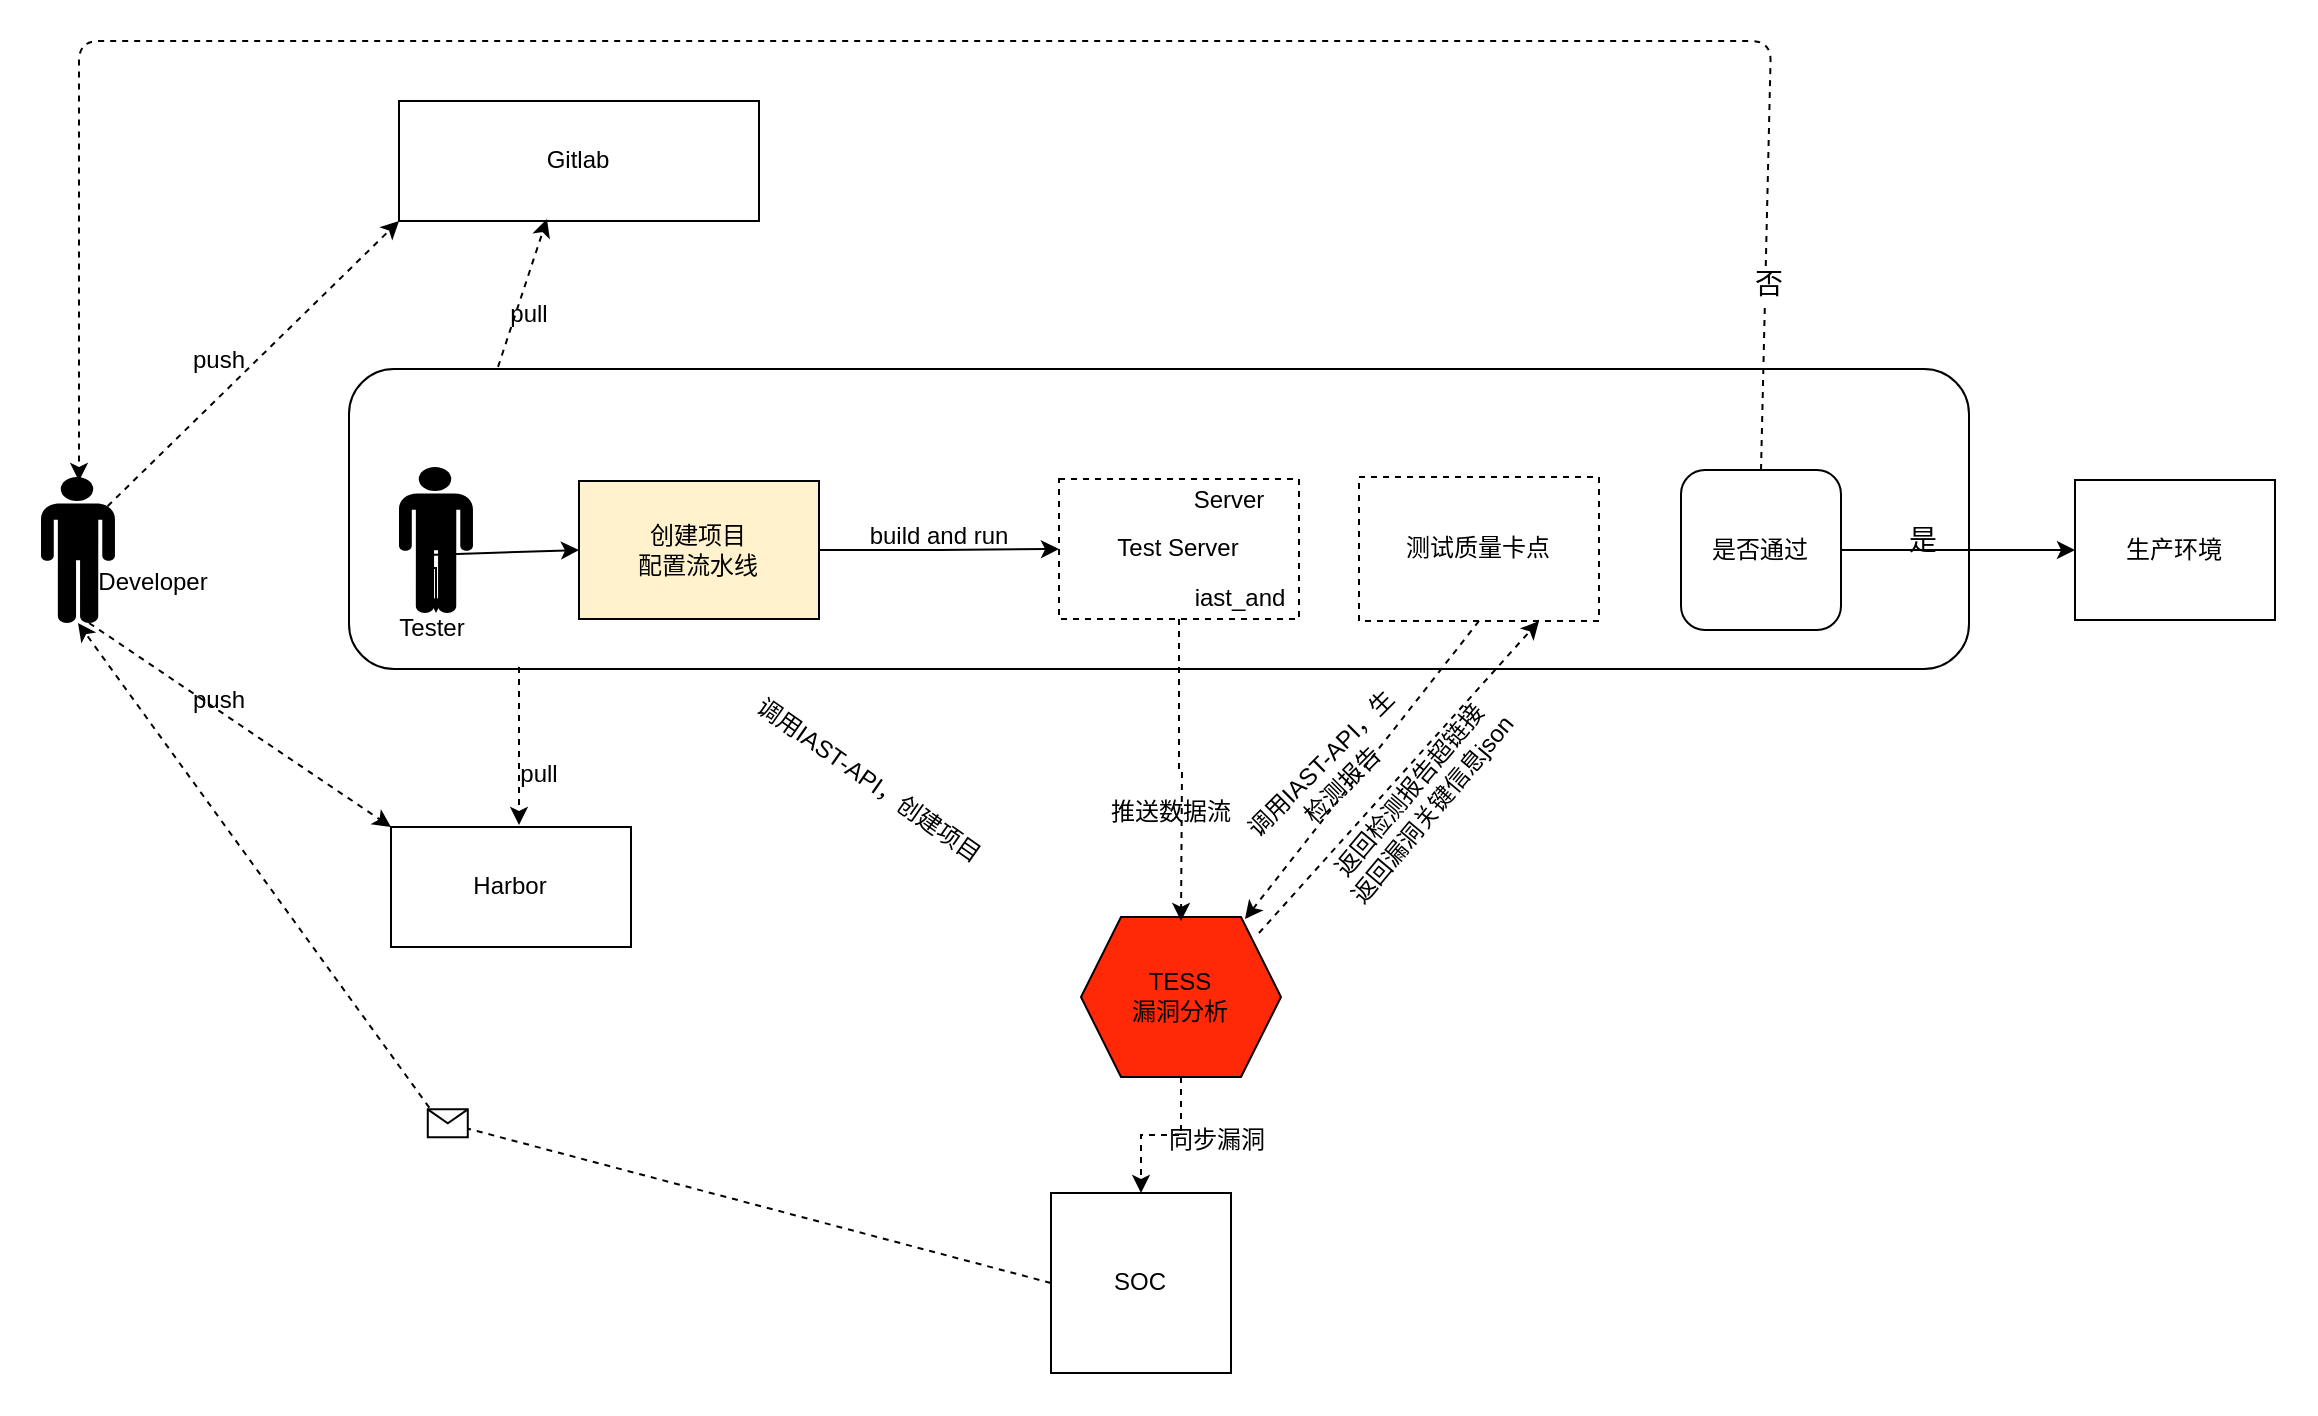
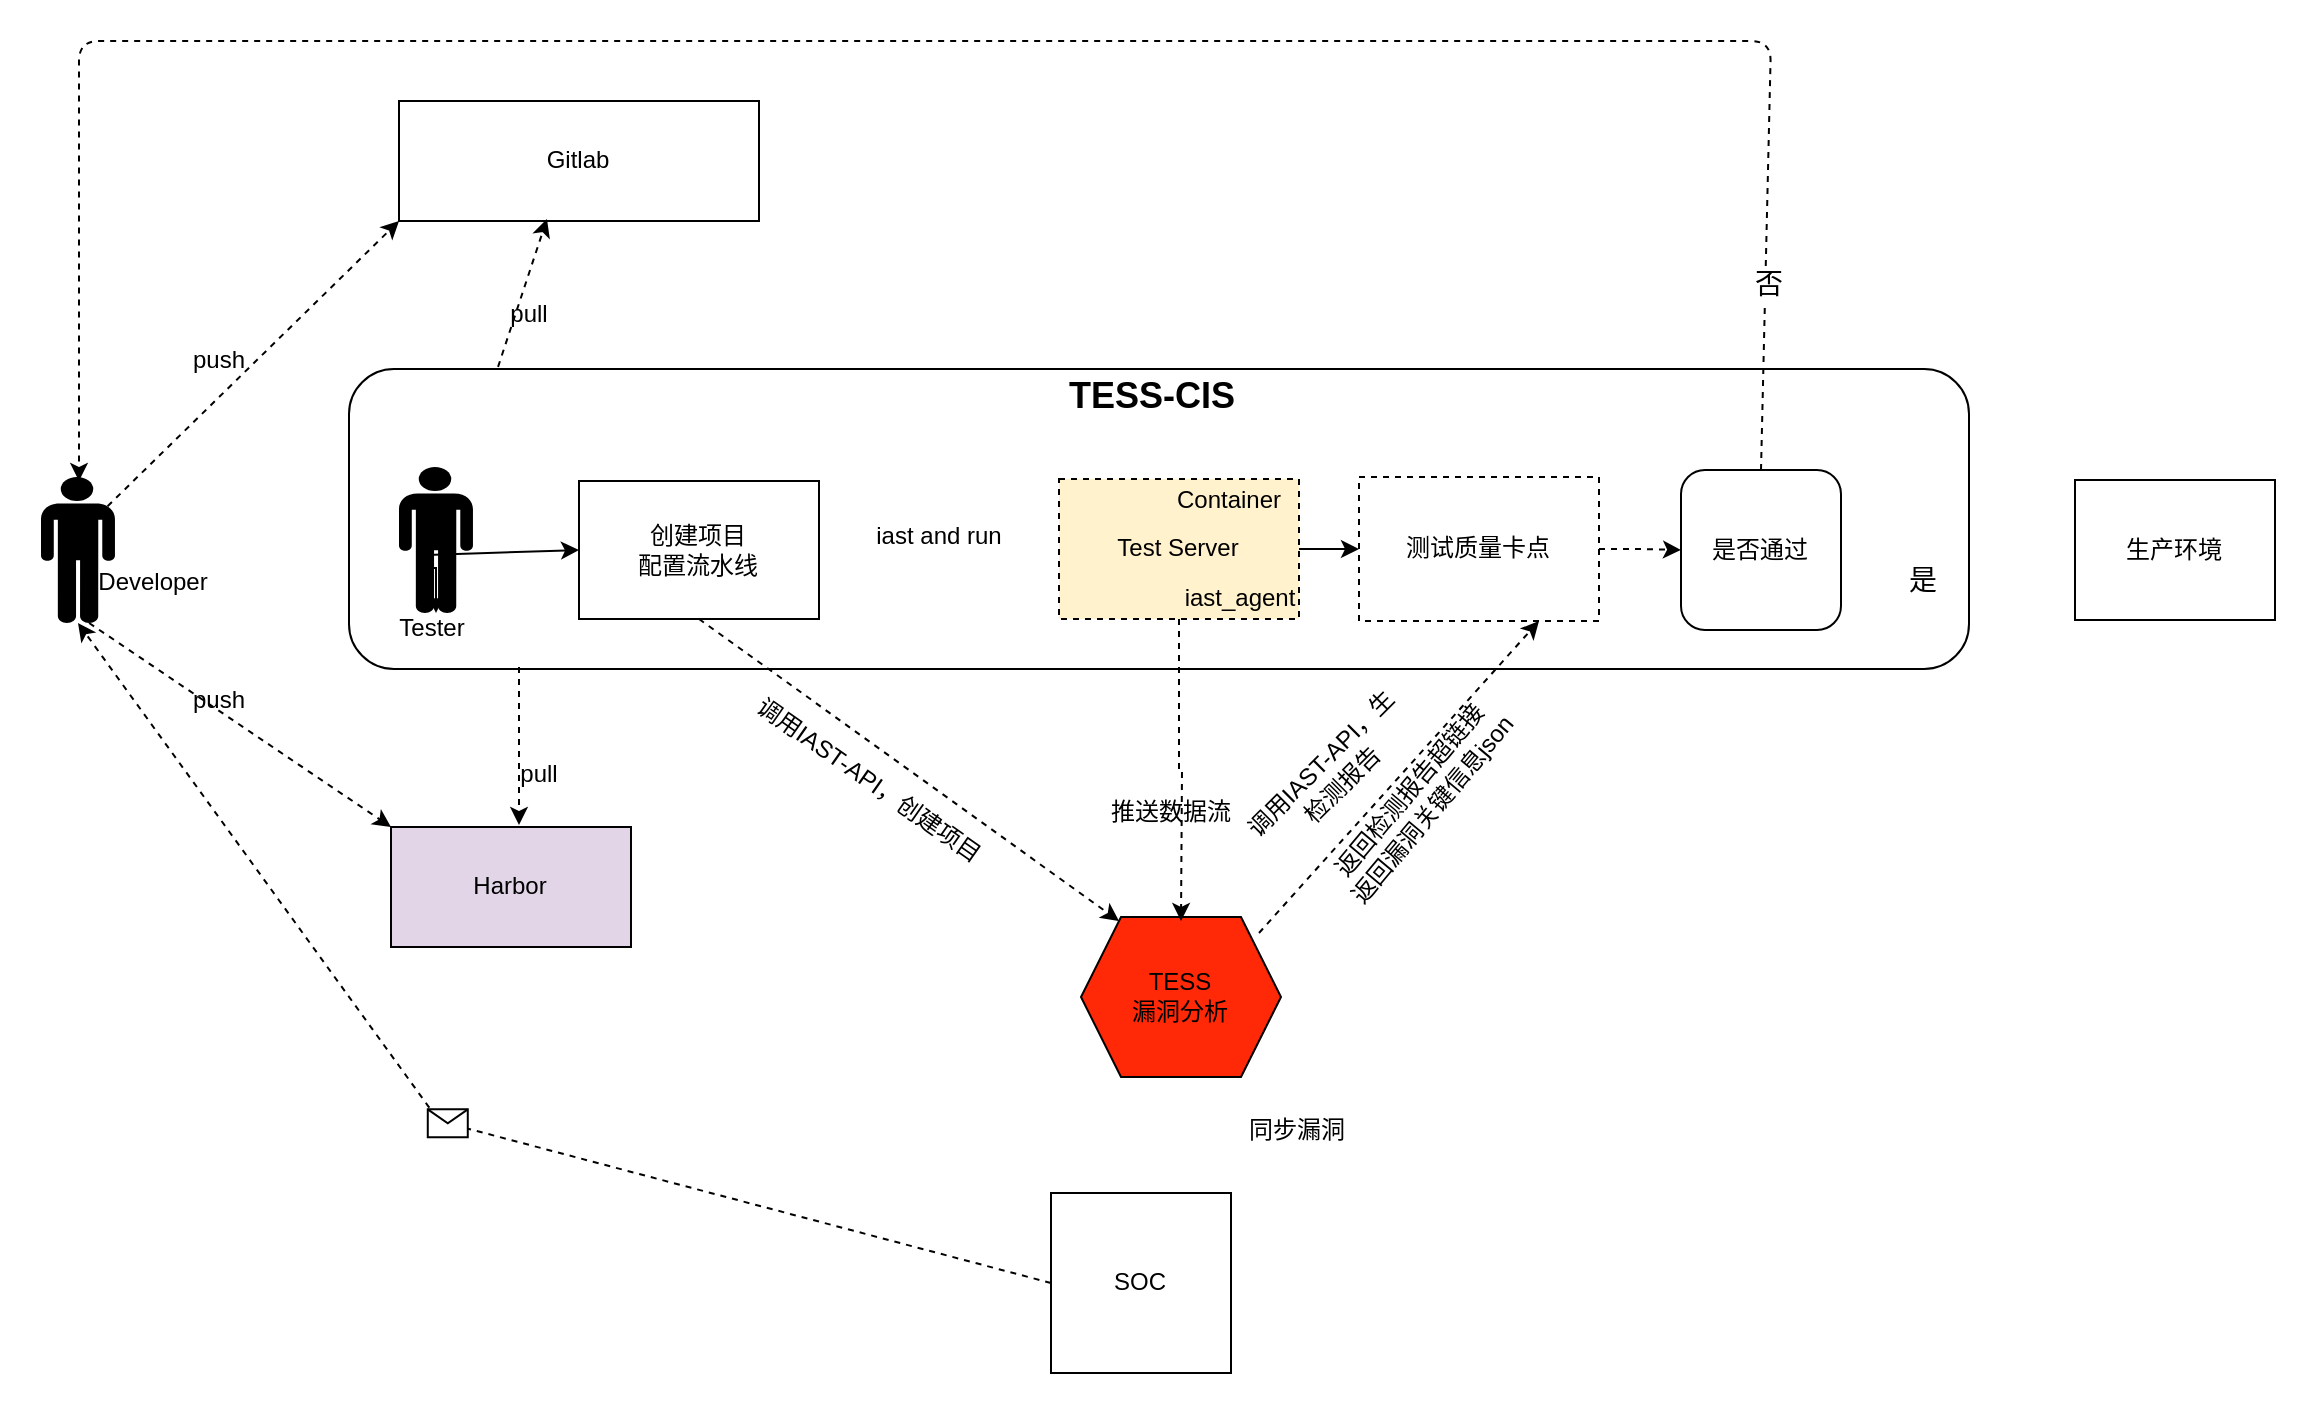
none -> (1153, 397)
(1230, 501) -> (1230, 501)
(940, 537) -> (940, 537)
(1923, 541) -> (1923, 581)
(1179, 549) -> (1179, 549)
none -> (1336, 549)
none -> (1633, 549)
(699, 550) -> (699, 550)
(932, 550) -> none
(1951, 550) -> none
(1241, 599) -> (1241, 599)
(1366, 765) -> none
none -> (904, 766)
(511, 887) -> (511, 887)
(1168, 1135) -> none
(1217, 1141) -> (1297, 1131)
